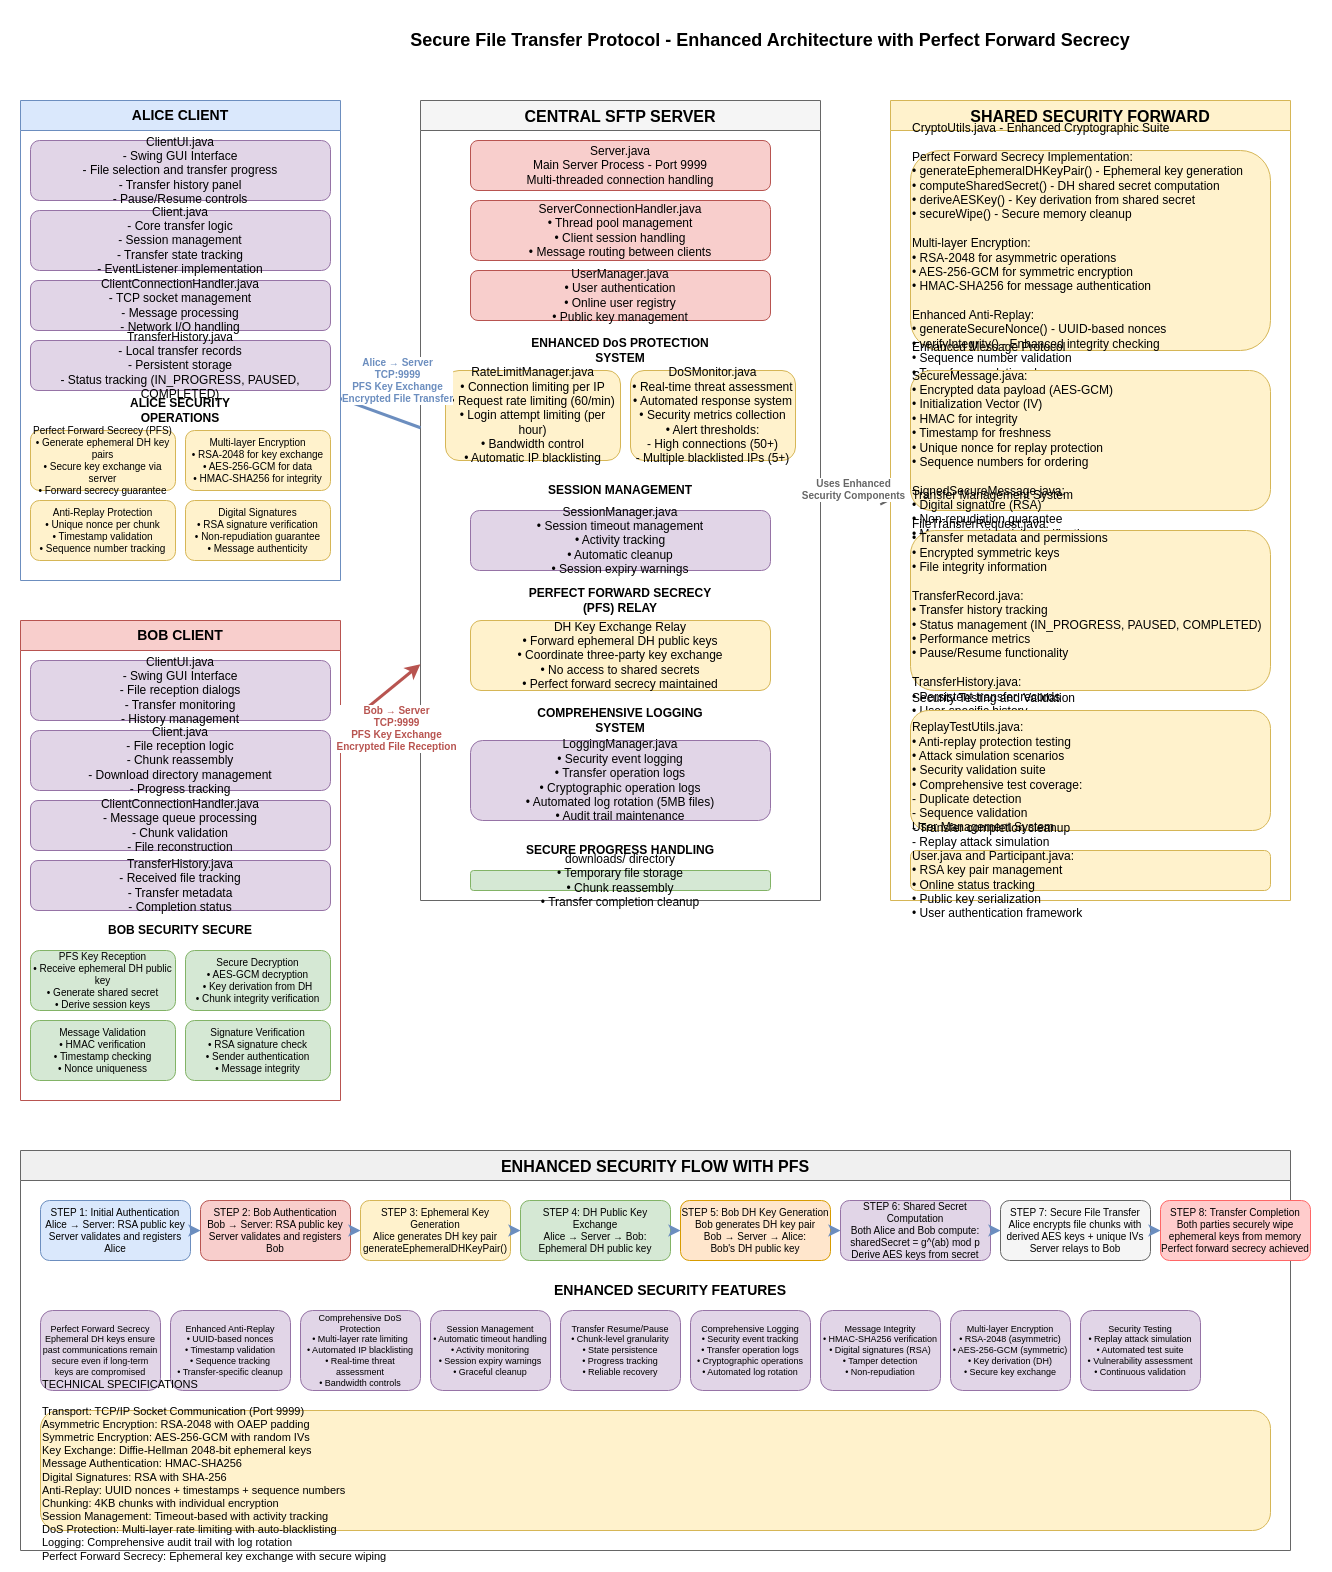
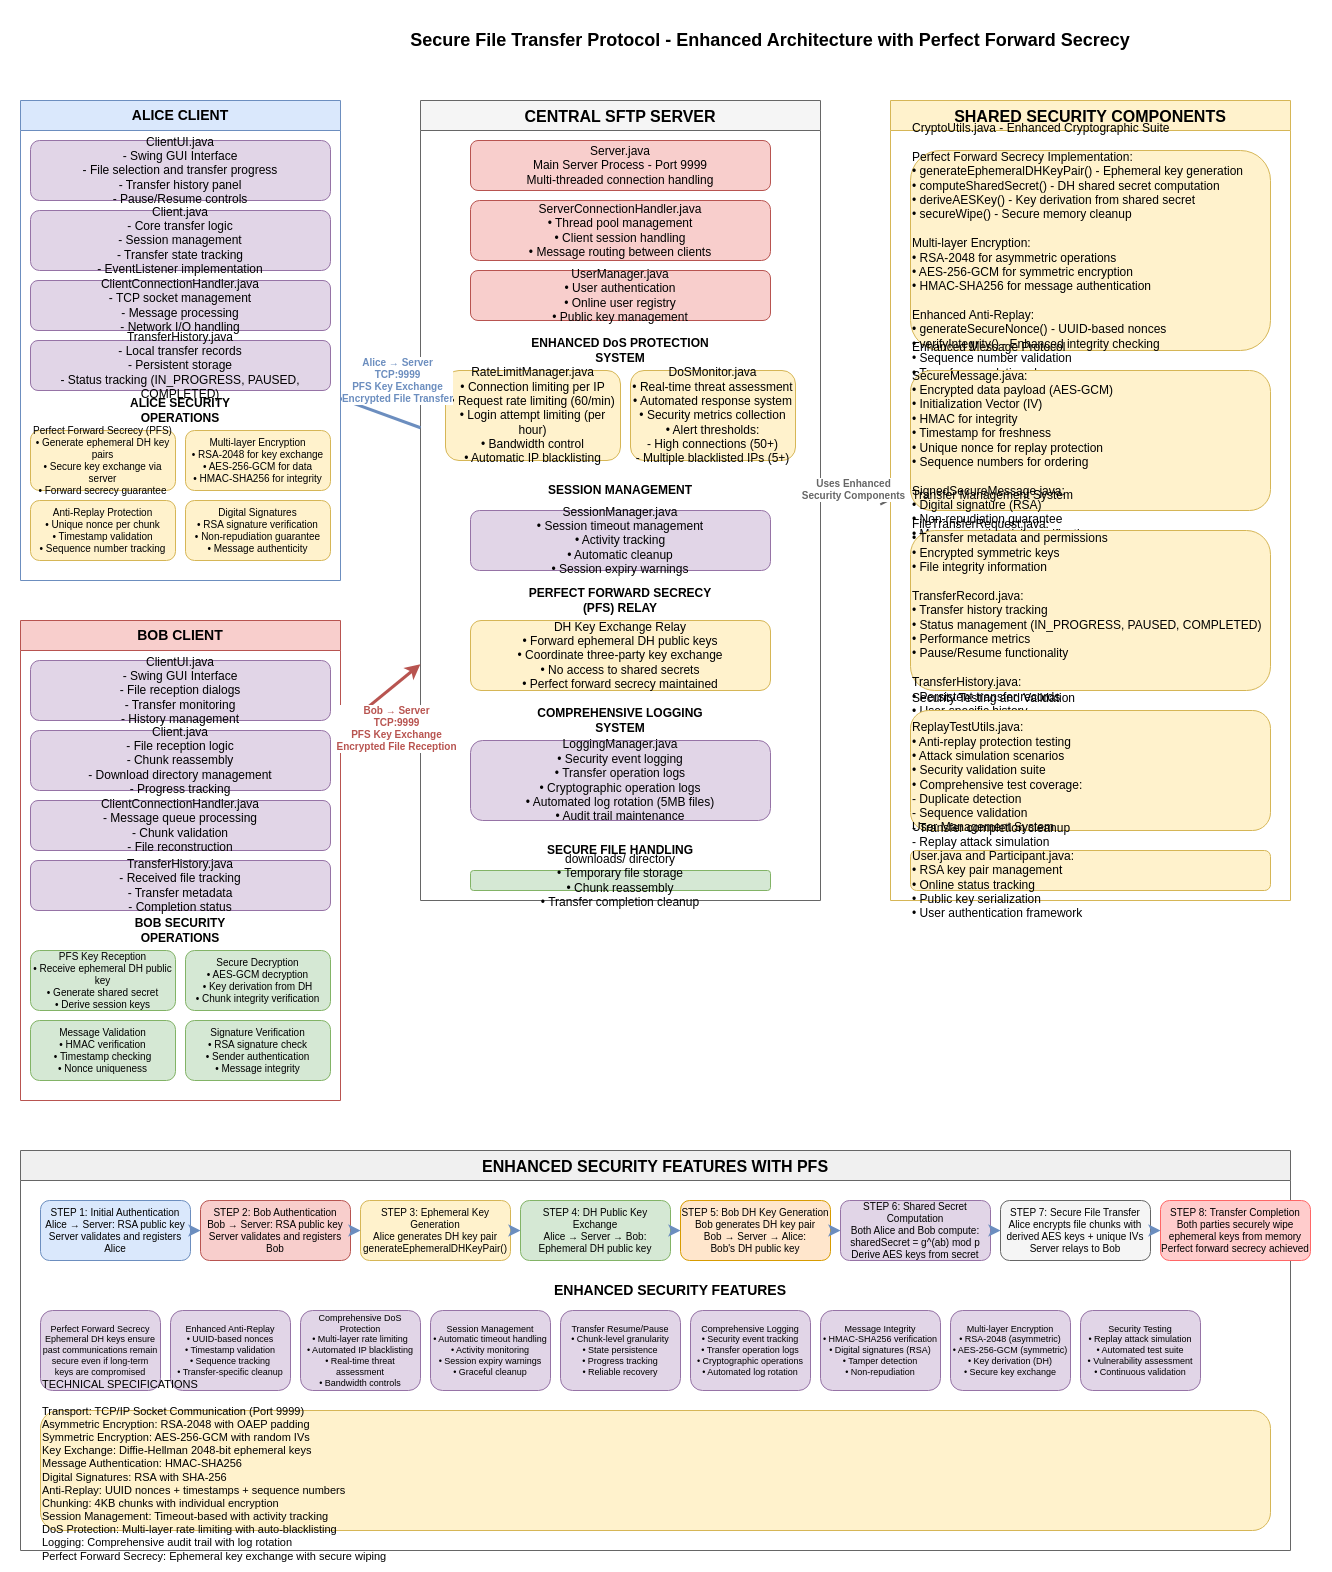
(1090, 117) -> (1090, 117)
(621, 851) -> (621, 851)
(181, 931) -> (181, 931)
(655, 1167) -> (655, 1167)
